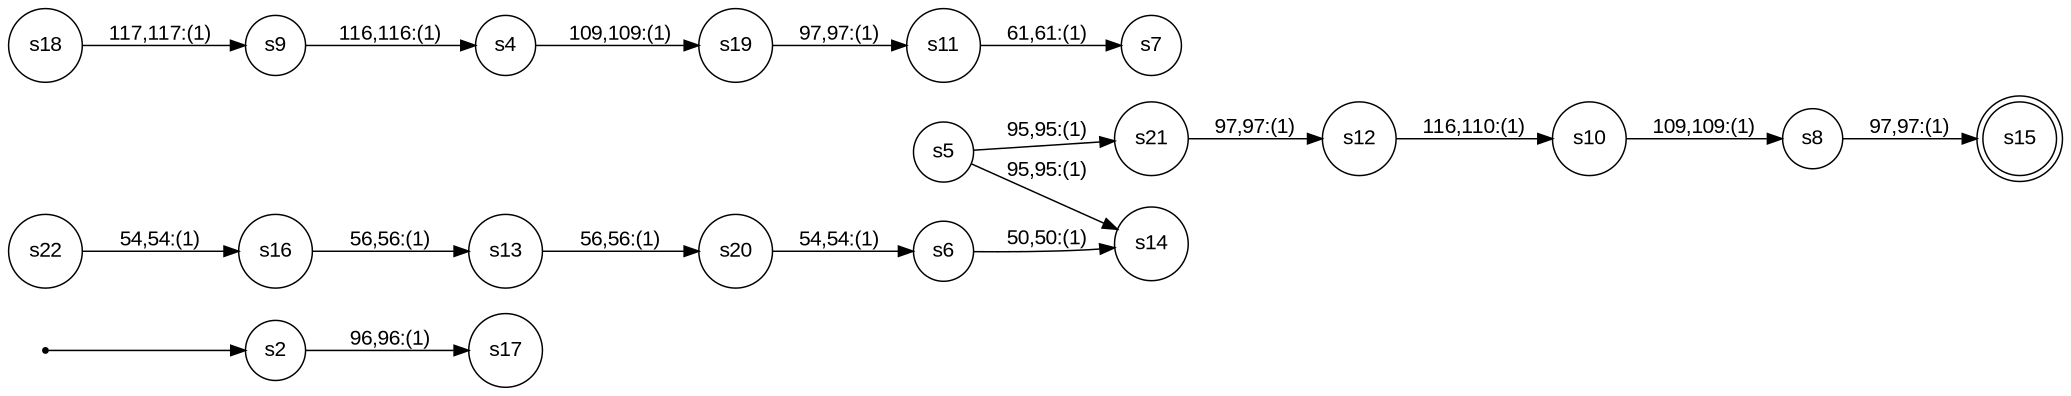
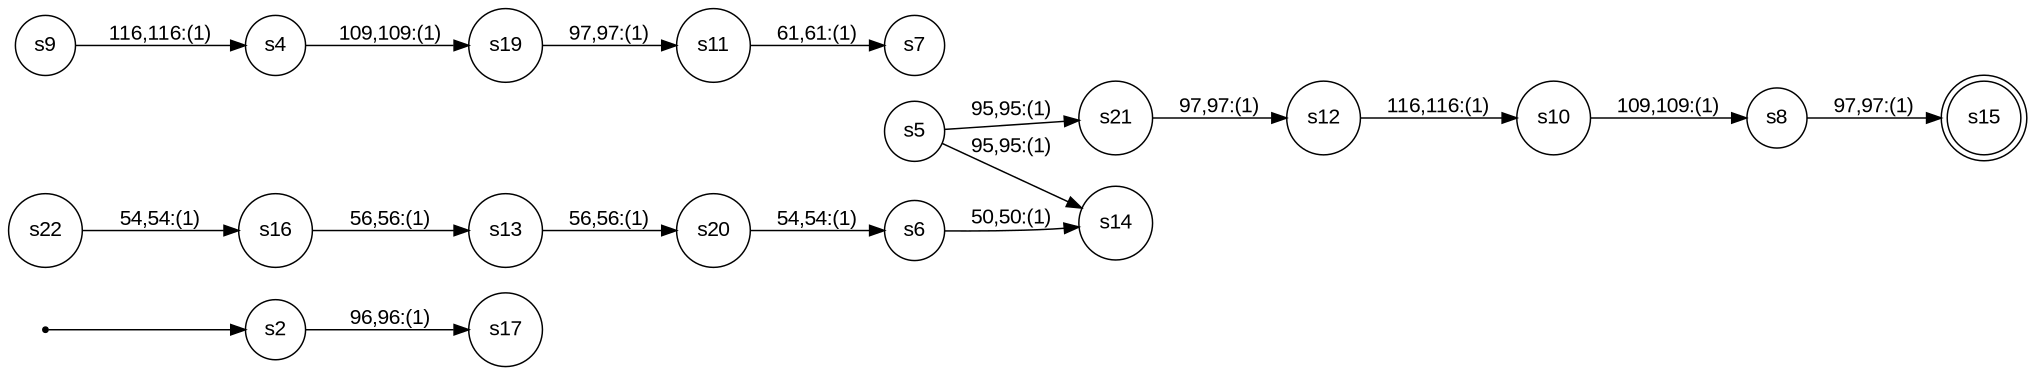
(45, 45) -> none
(1474, 128) -> (1439, 107)
